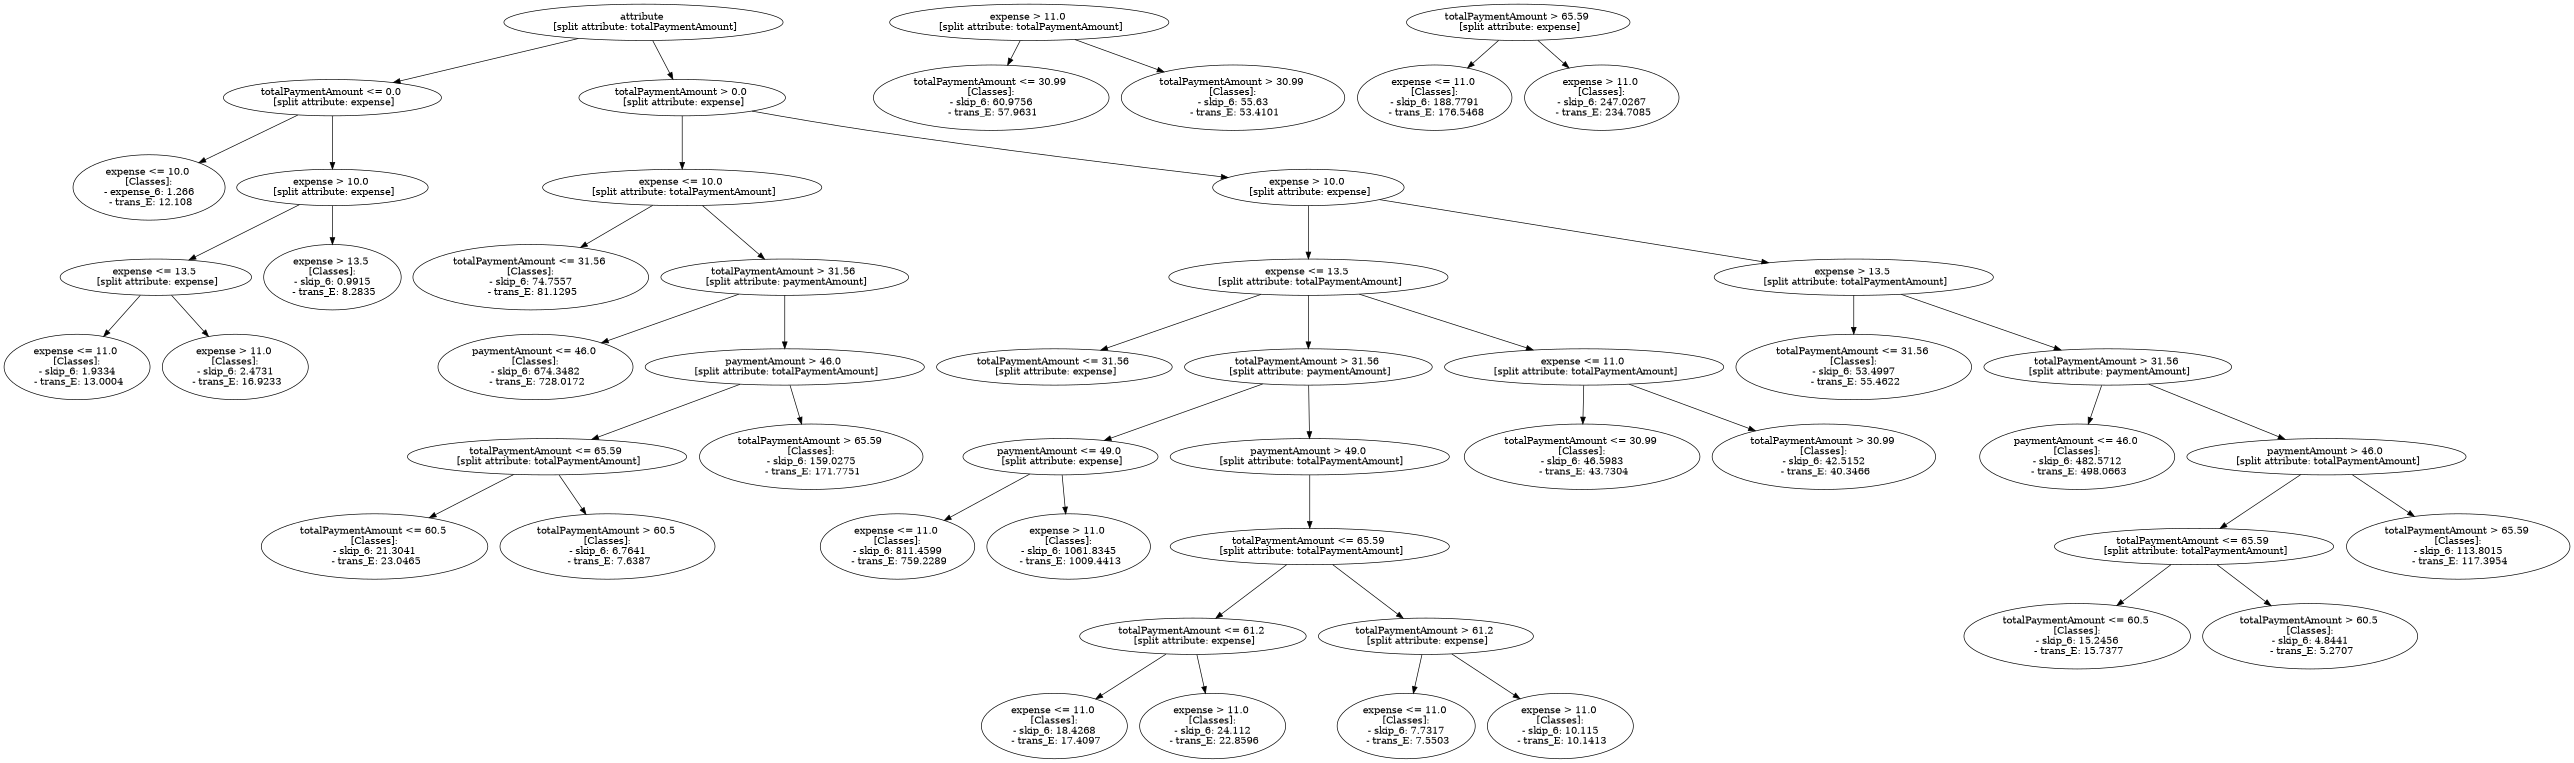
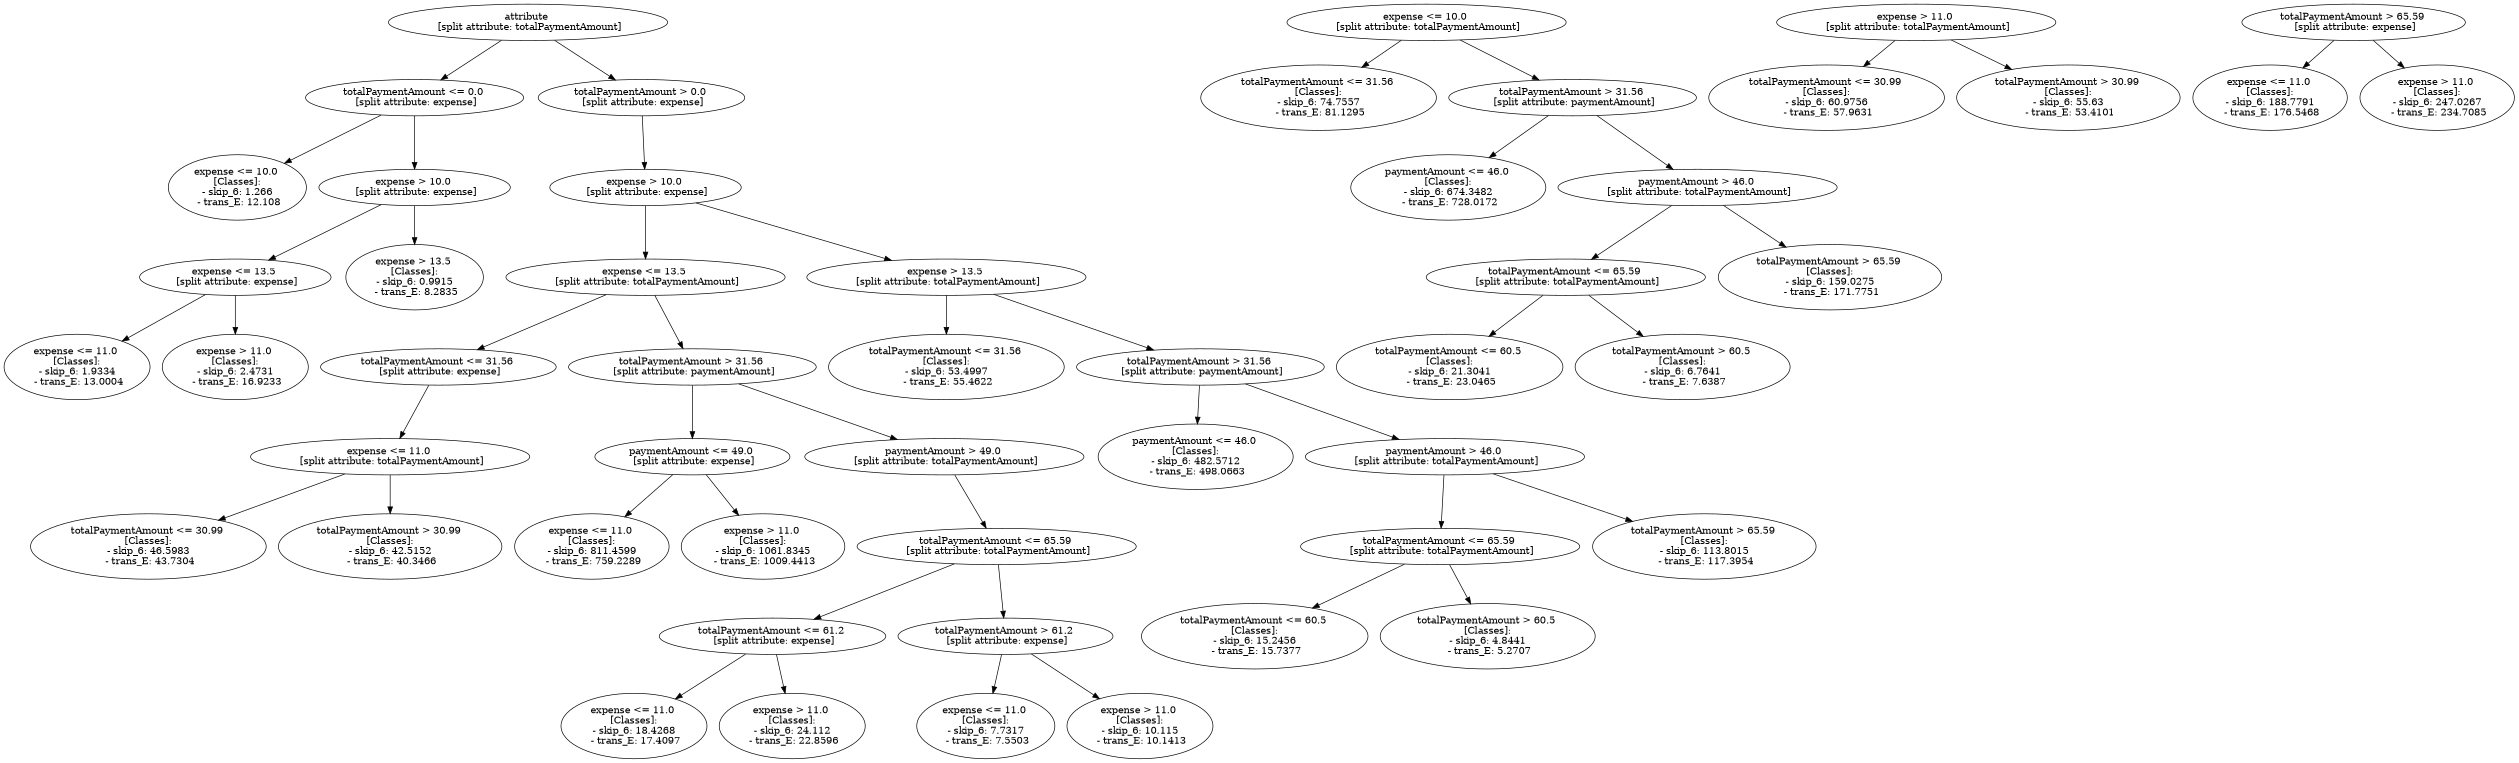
(682, 139) -> none
(149, 187) -> (237, 187)
(1443, 321) -> (416, 409)
